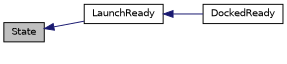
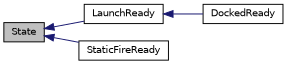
none -> (124, 51)
